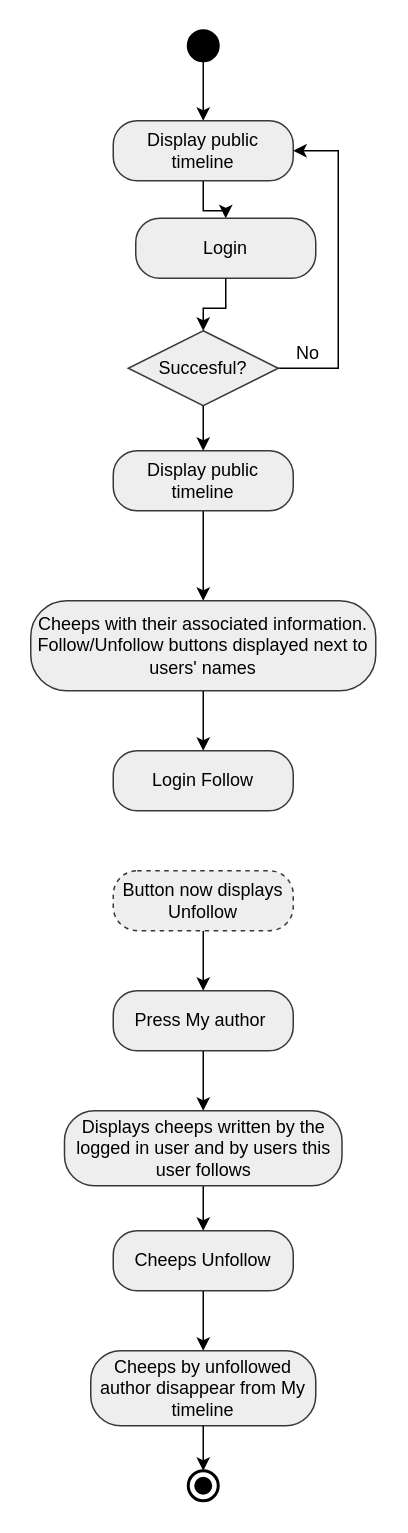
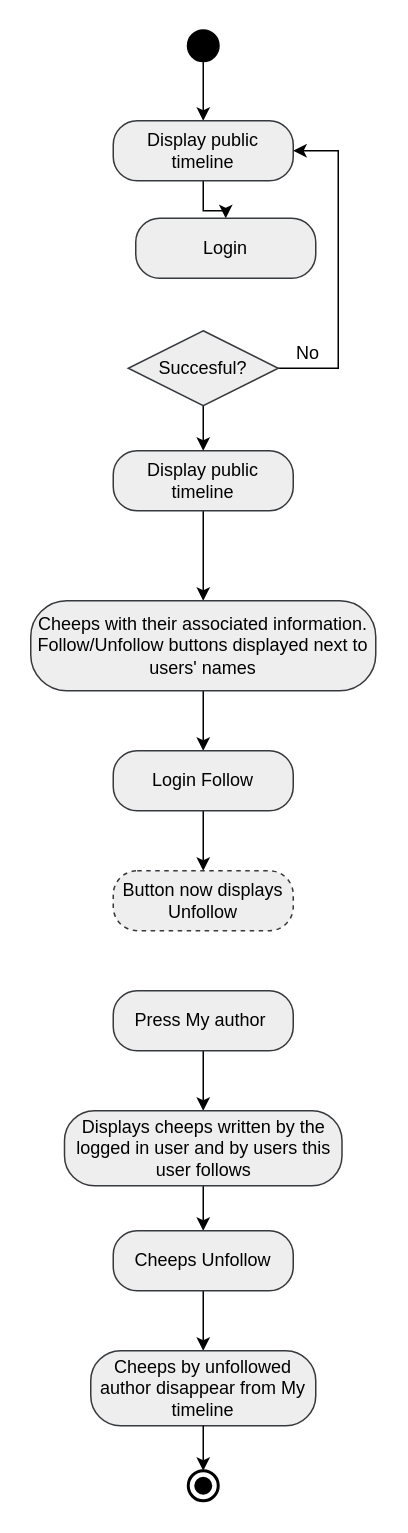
(224, 308) -> none
none -> (203, 836)
(203, 956) -> none
